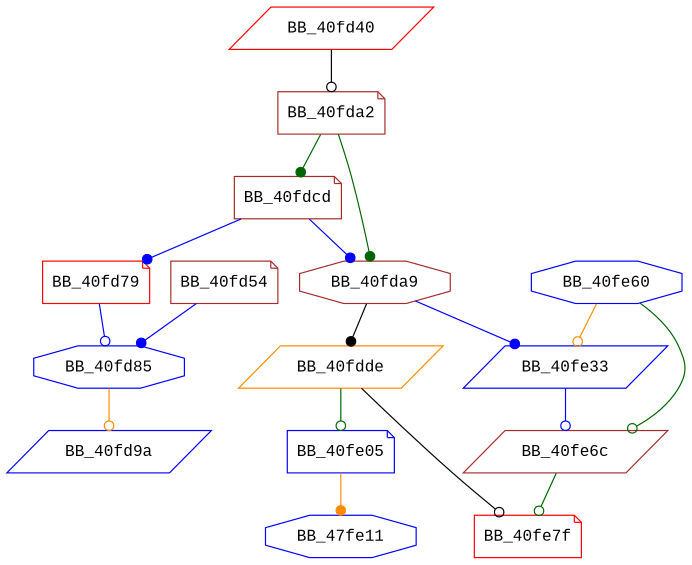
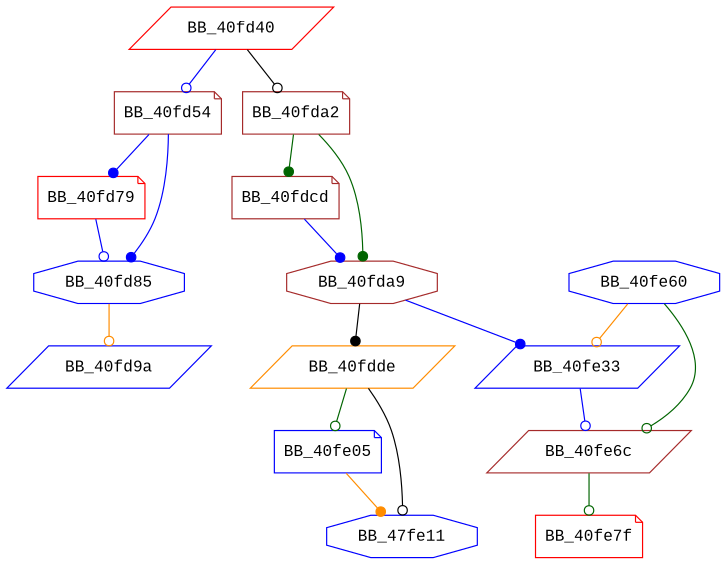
none -> (202, 67)
(196, 238) -> (133, 152)
(427, 450) -> (395, 444)
